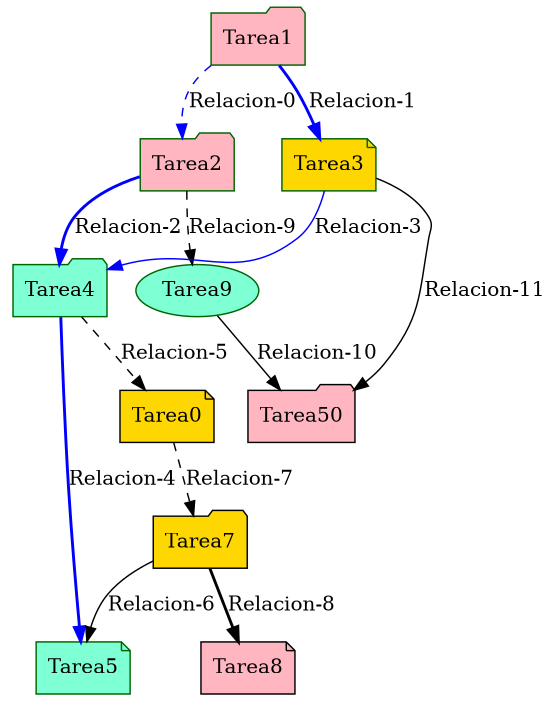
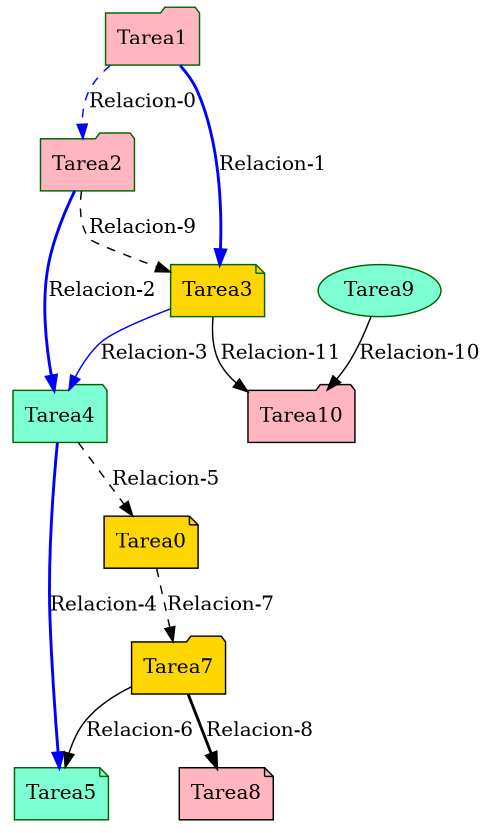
(187, 221) -> (100, 244)
(301, 416) -> (301, 416)
